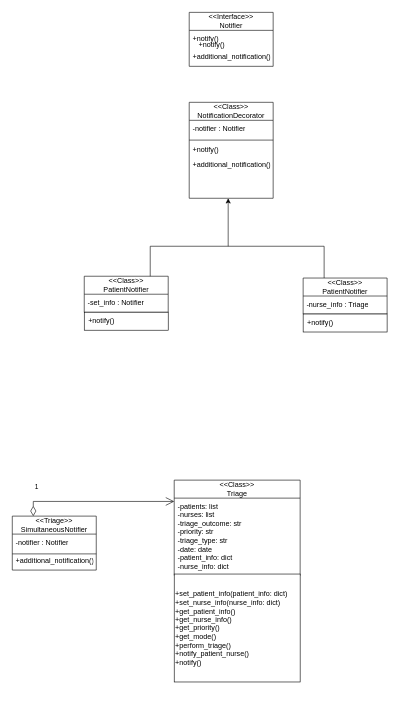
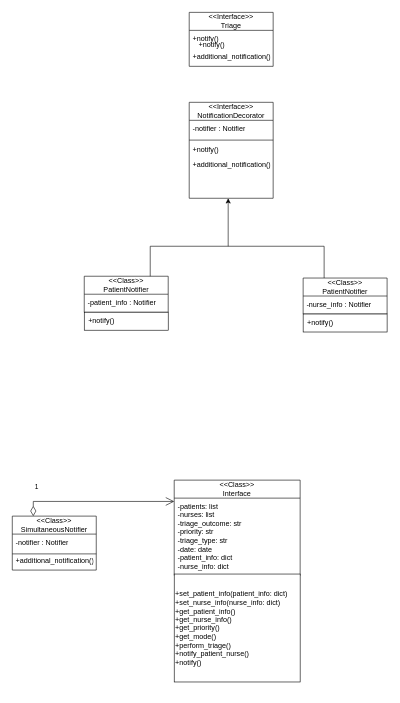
(231, 21) -> (231, 21)
(231, 111) -> (231, 111)
(123, 303) -> (127, 303)
(343, 305) -> (346, 305)
(237, 489) -> (237, 489)
(54, 525) -> (54, 525)
